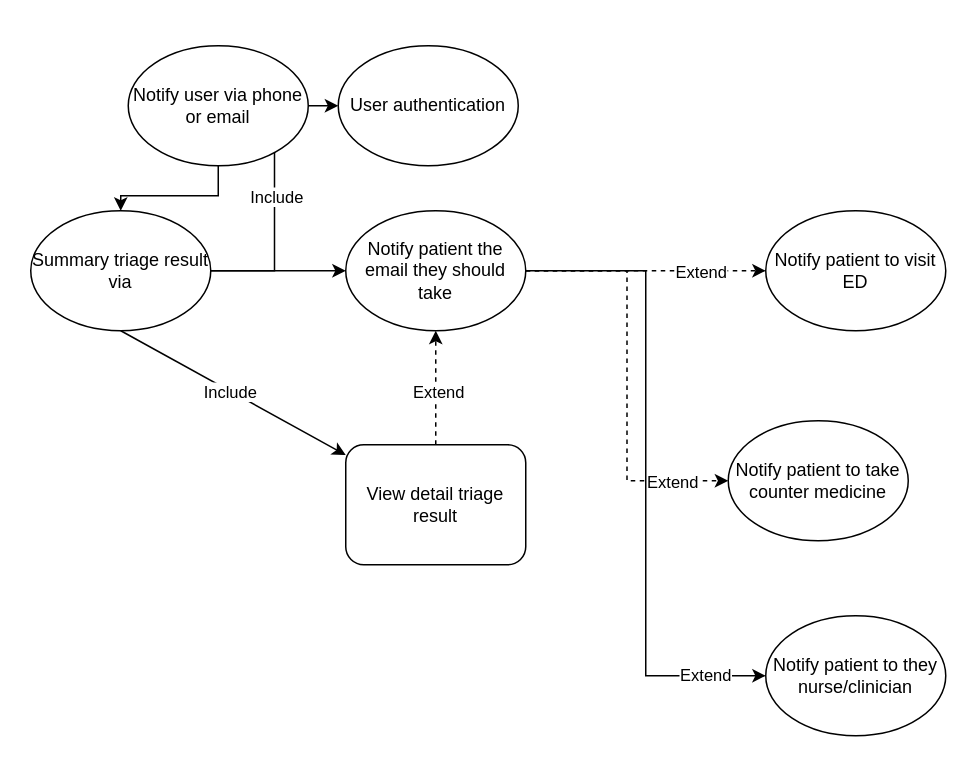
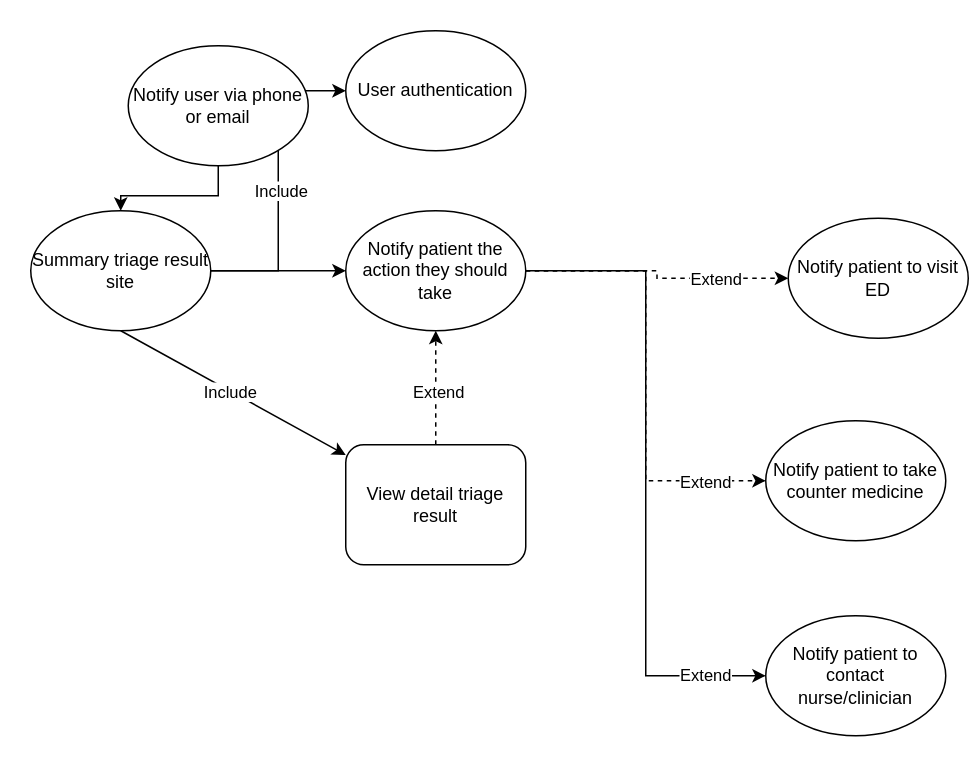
(428, 106) -> (436, 91)
(121, 271) -> (121, 271)
(436, 271) -> (436, 271)
(856, 271) -> (878, 278)
(818, 481) -> (856, 481)
(856, 676) -> (856, 676)
